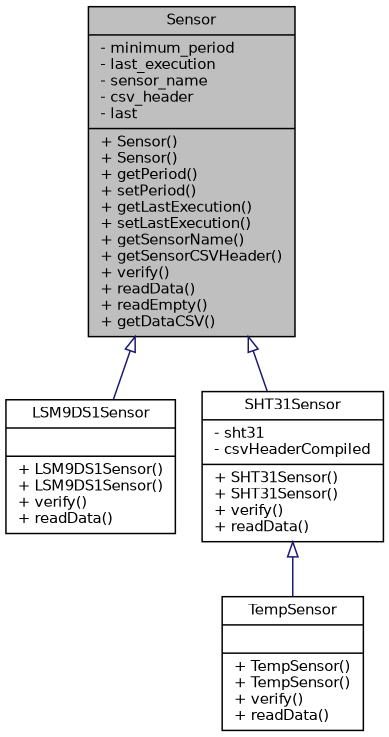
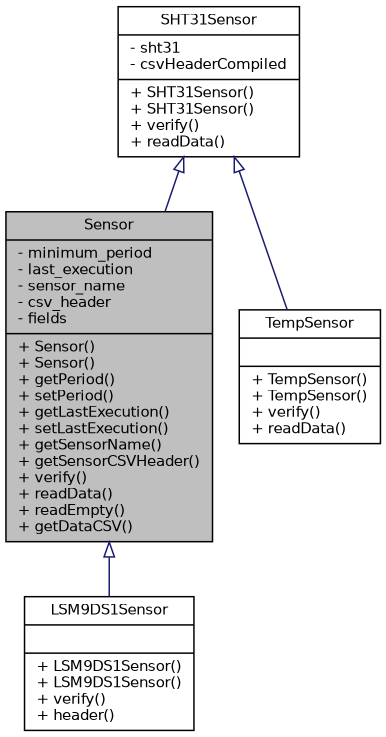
(119, 114) -> (43, 319)
(260, 371) -> (172, 191)
(65, 519) -> (76, 716)
